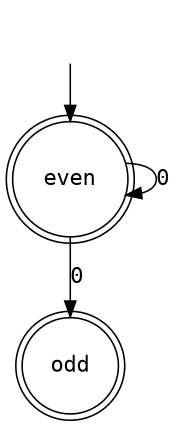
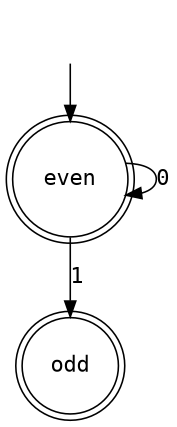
(77, 277) -> (77, 277)
